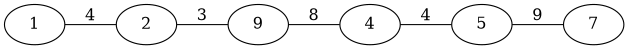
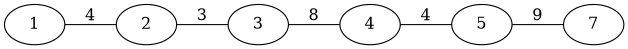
(258, 25) -> (258, 25)
